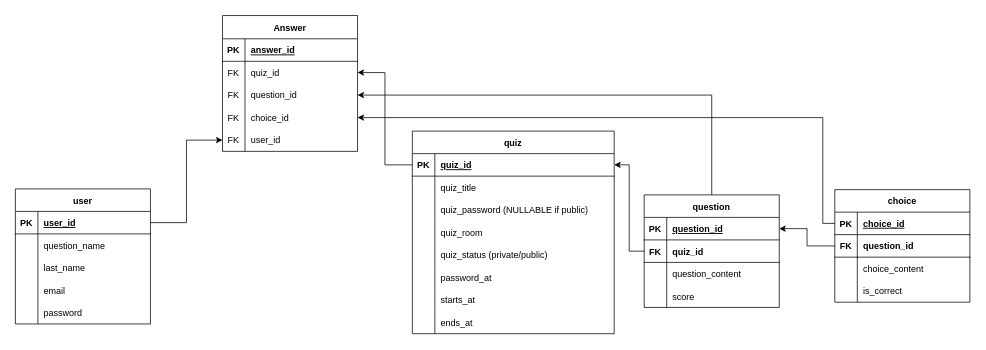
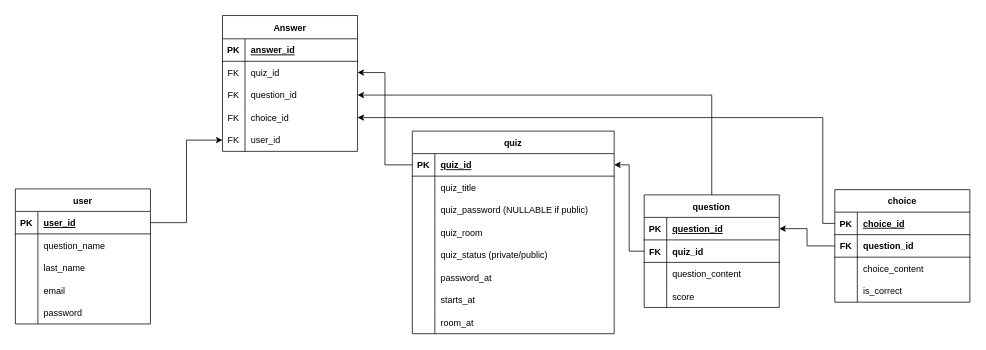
(458, 323) -> (458, 323)
